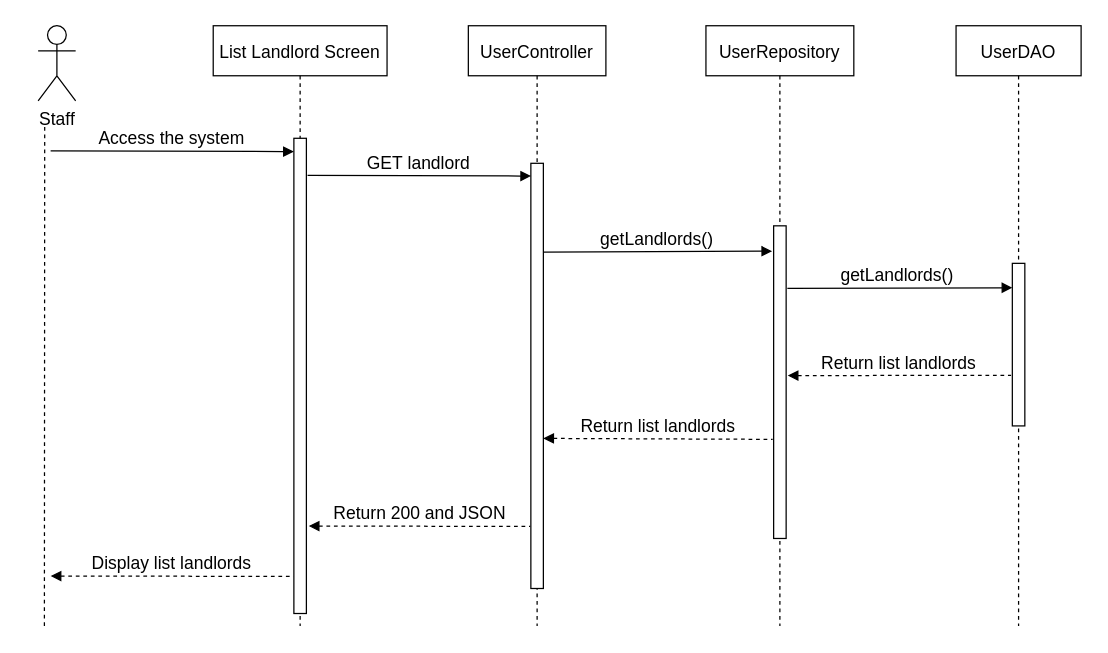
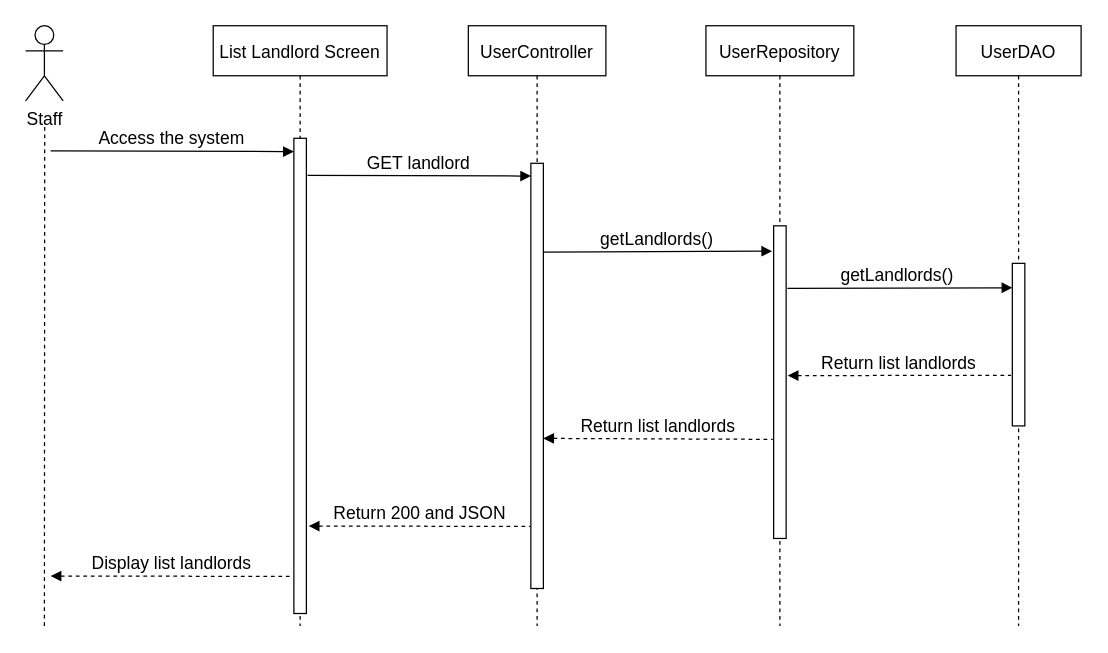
(57, 63) -> (44, 63)
